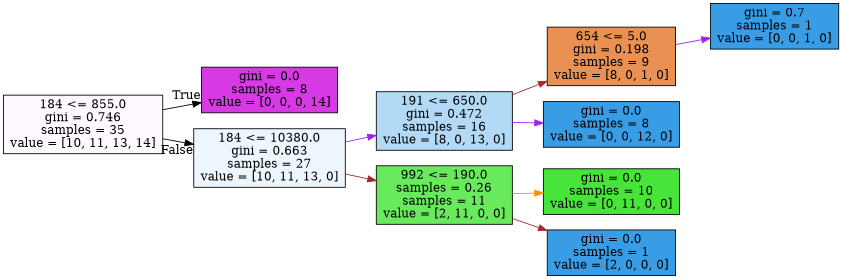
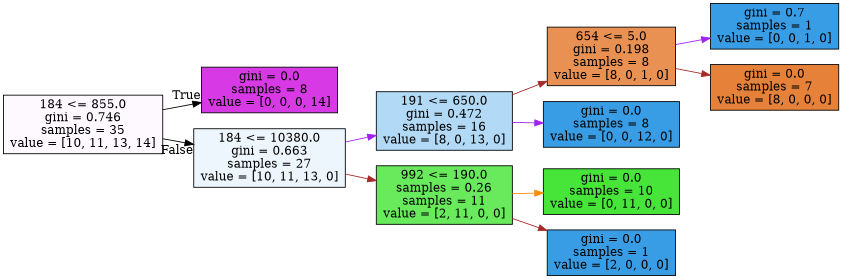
(611, 56) -> (611, 56)
none -> (775, 87)
